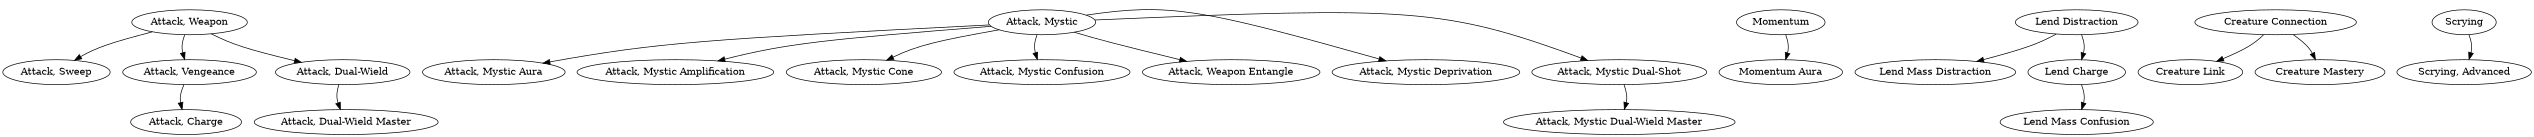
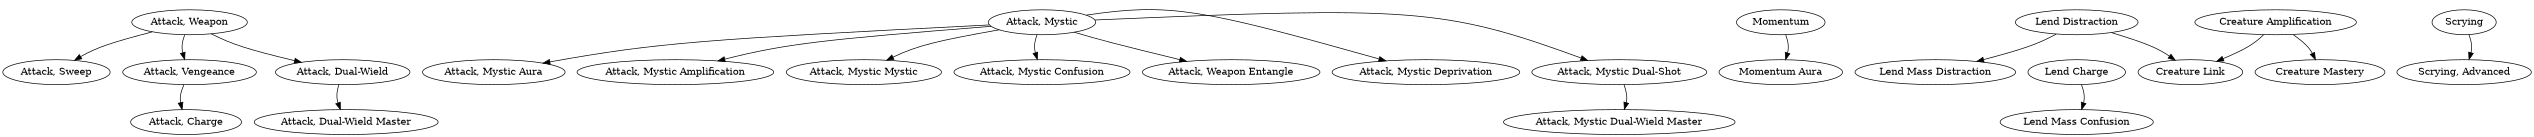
(2276, 22) -> (2276, 22)
(2084, 44) -> (2141, 42)
(864, 72) -> (864, 72)
